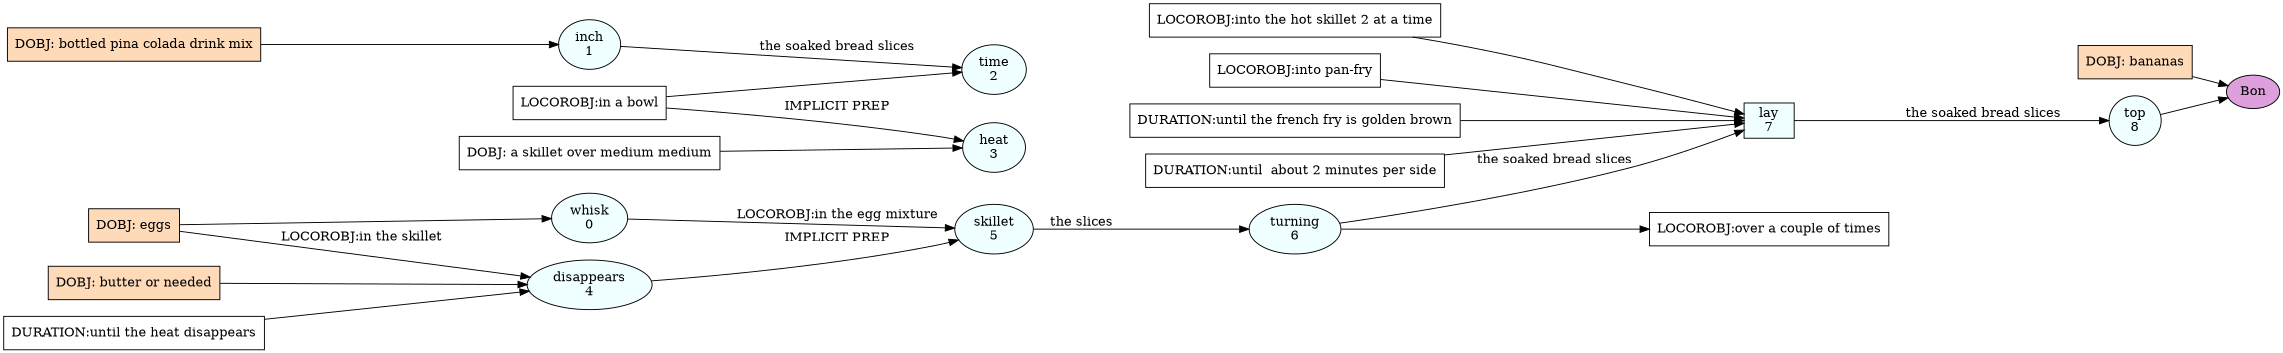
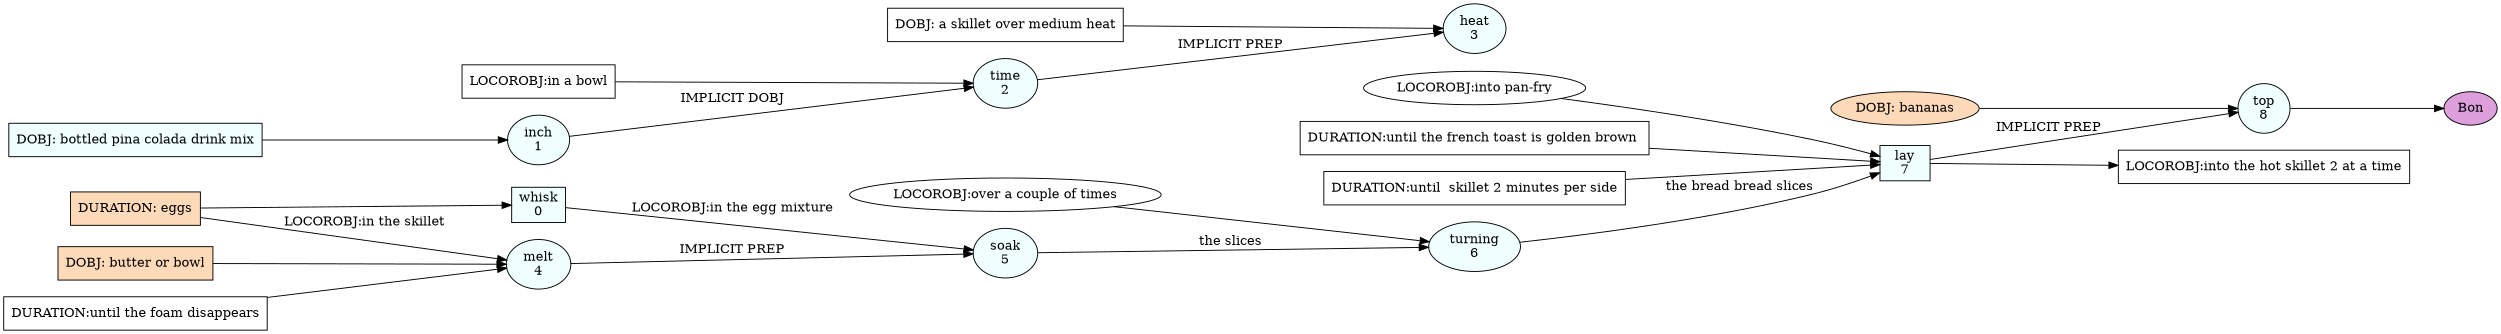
(134, 45) -> (135, 140)
(837, 47) -> (732, 99)
(2135, 62) -> (1905, 108)
(1295, 71) -> (1475, 88)
(1575, 71) -> (2019, 164)
(2206, 80) -> (2104, 108)
(1983, 114) -> (2049, 127)
(810, 121) -> (1236, 57)
(1295, 121) -> (1475, 138)
(590, 153) -> (1005, 25)
(1555, 160) -> (1740, 187)
(1295, 171) -> (1475, 188)
(590, 218) -> (539, 205)
(134, 225) -> (135, 209)
(994, 229) -> (1005, 253)
(1491, 229) -> (1267, 224)
(1769, 229) -> (1005, 195)
(134, 283) -> (135, 263)
(590, 285) -> (539, 264)
(134, 333) -> (135, 313)
